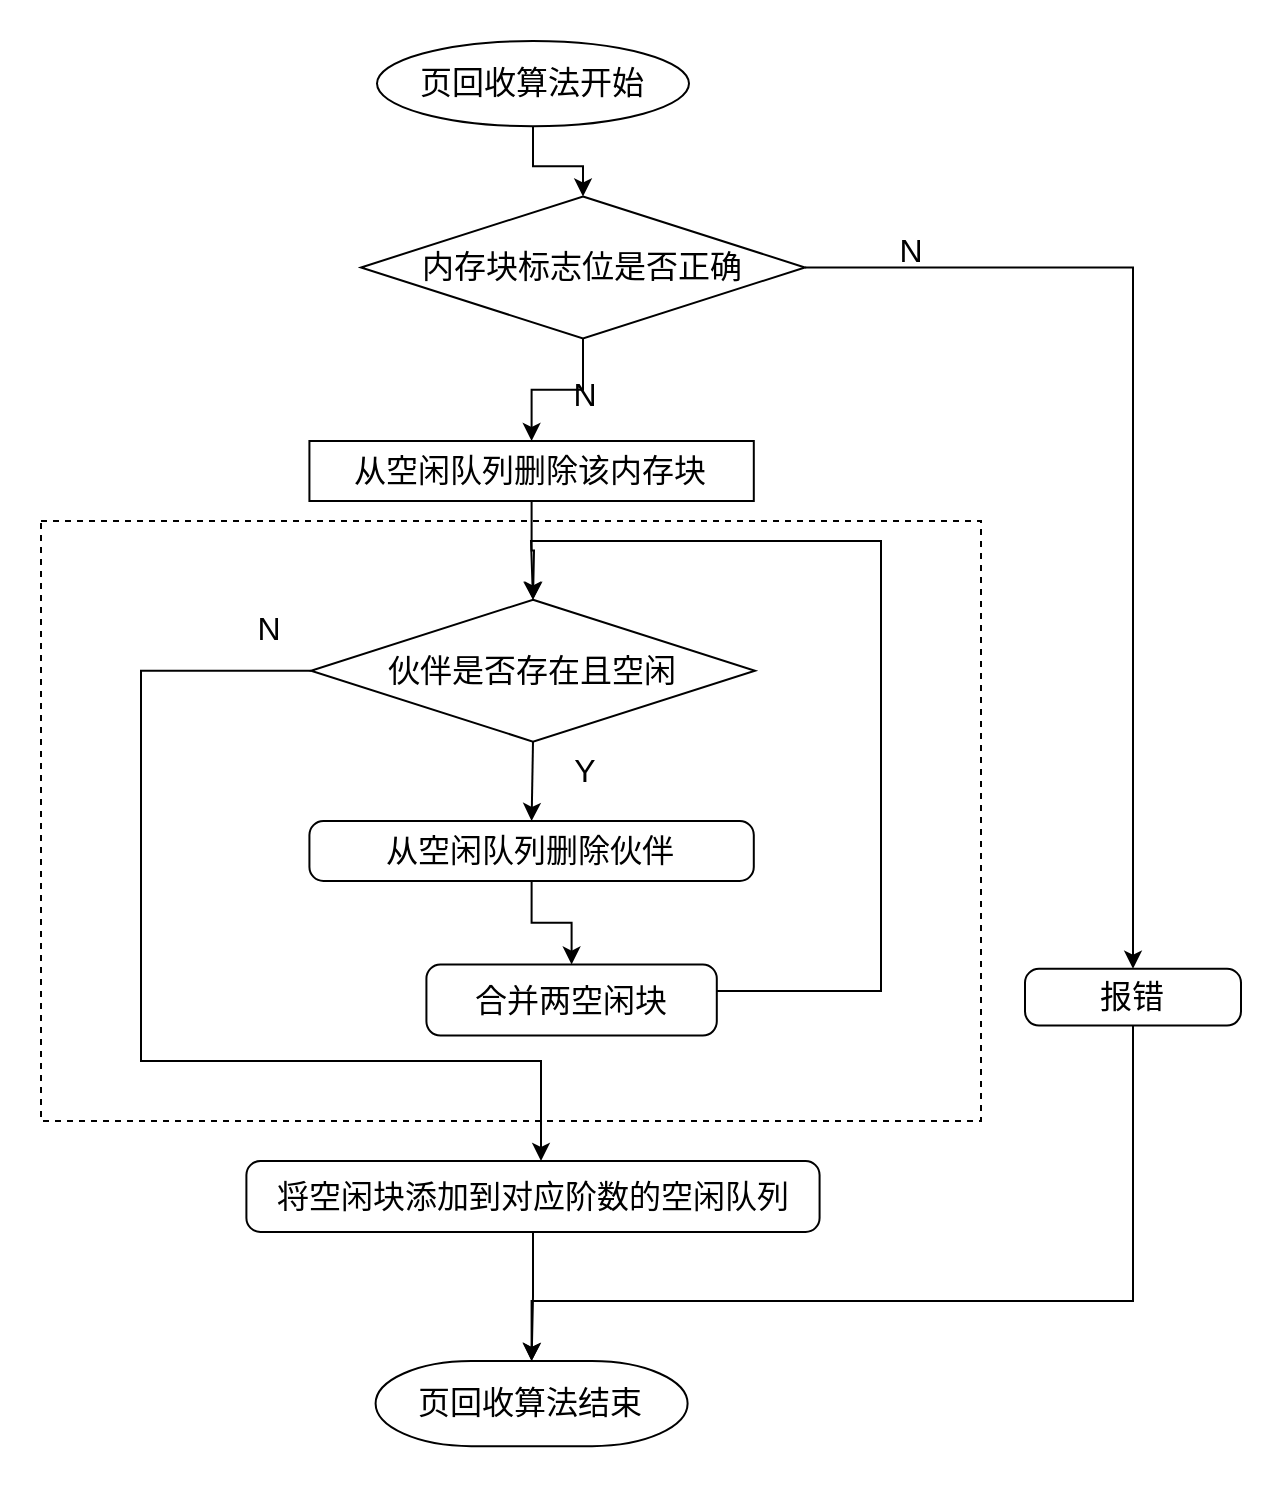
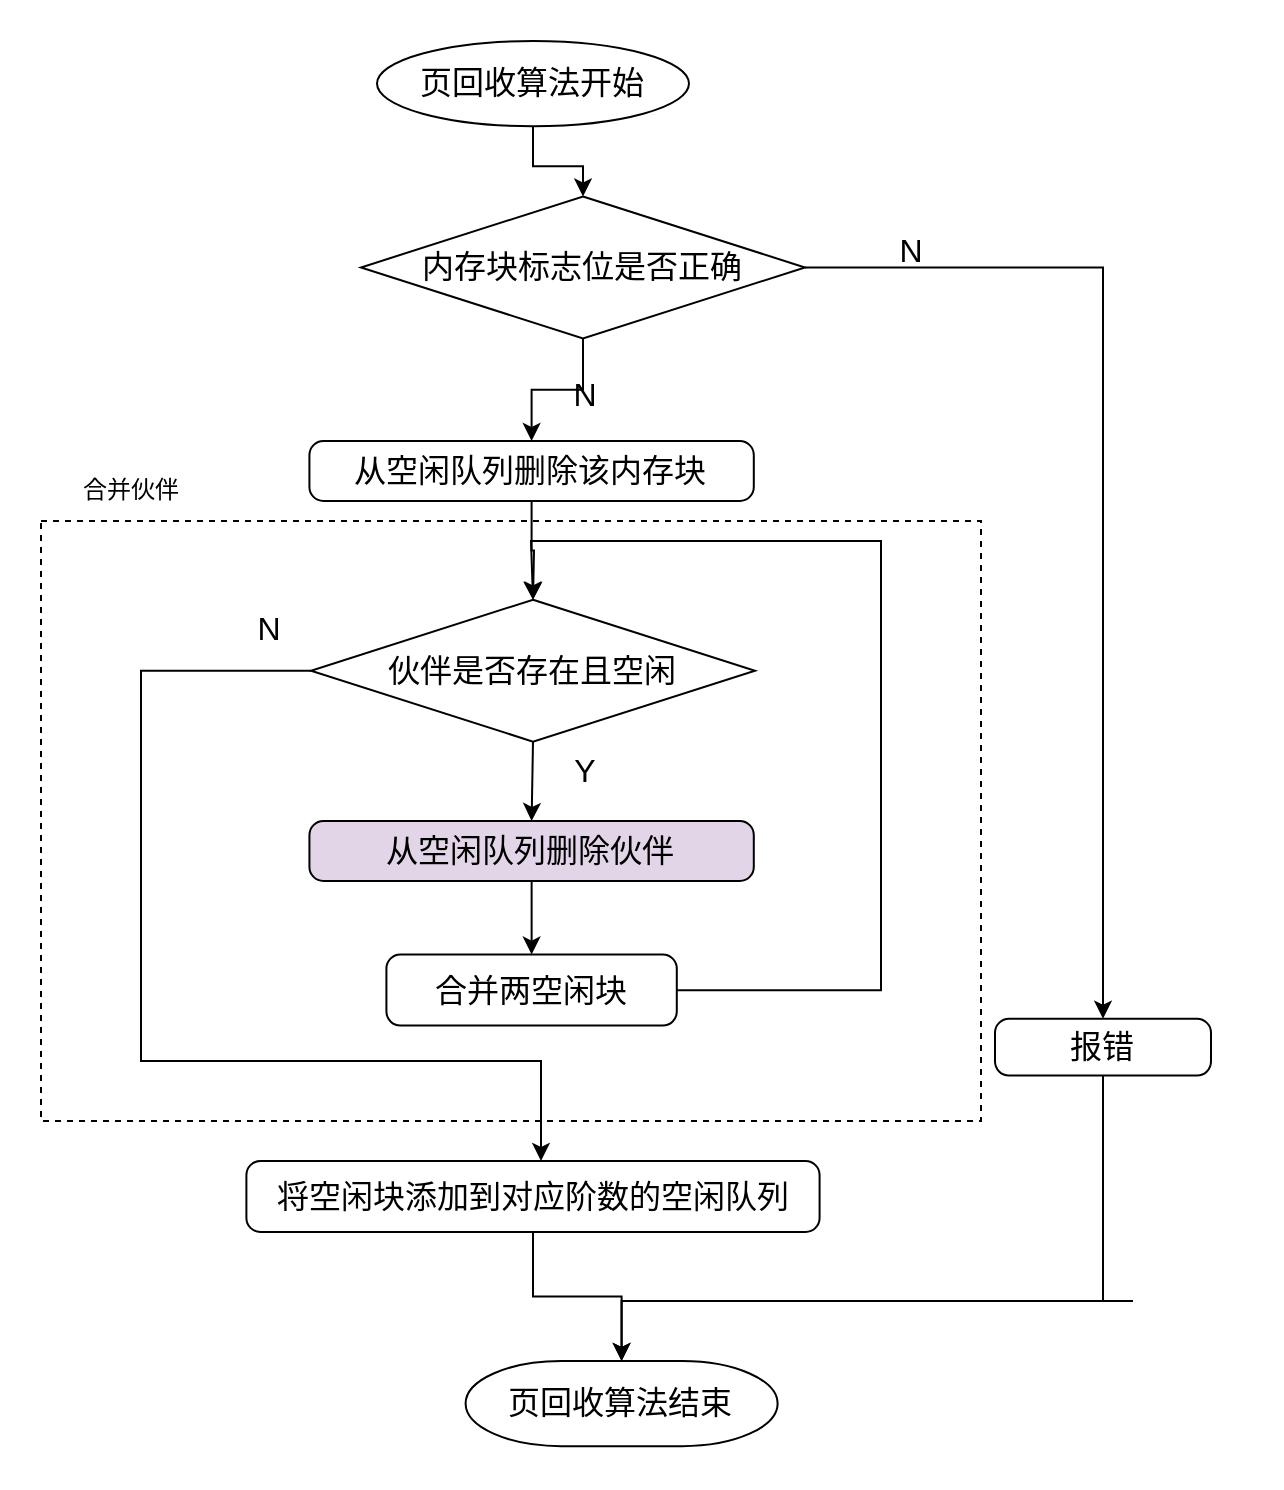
(532, 471) -> (532, 471)
none -> (131, 491)
(532, 851) -> (532, 851)
(1133, 997) -> (1103, 1047)
(572, 1000) -> (532, 990)
(532, 1404) -> (622, 1404)
